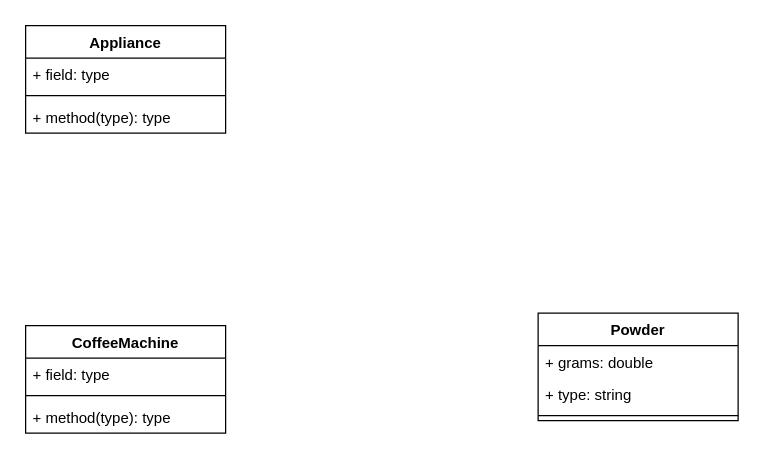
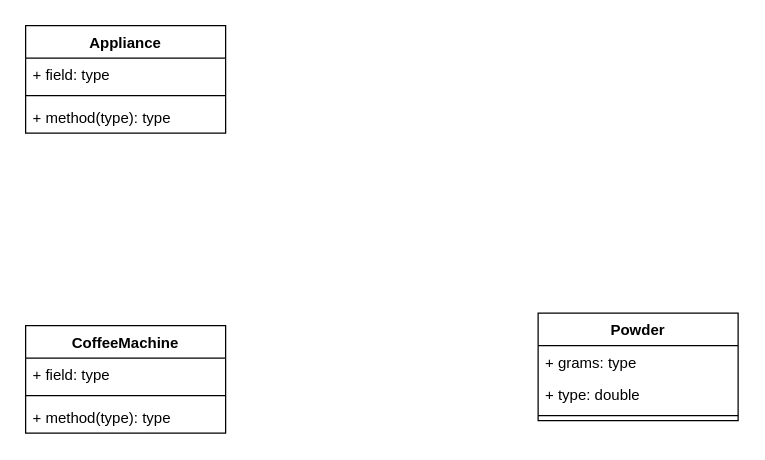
(600, 363) -> (594, 363)
(596, 395) -> (596, 395)
